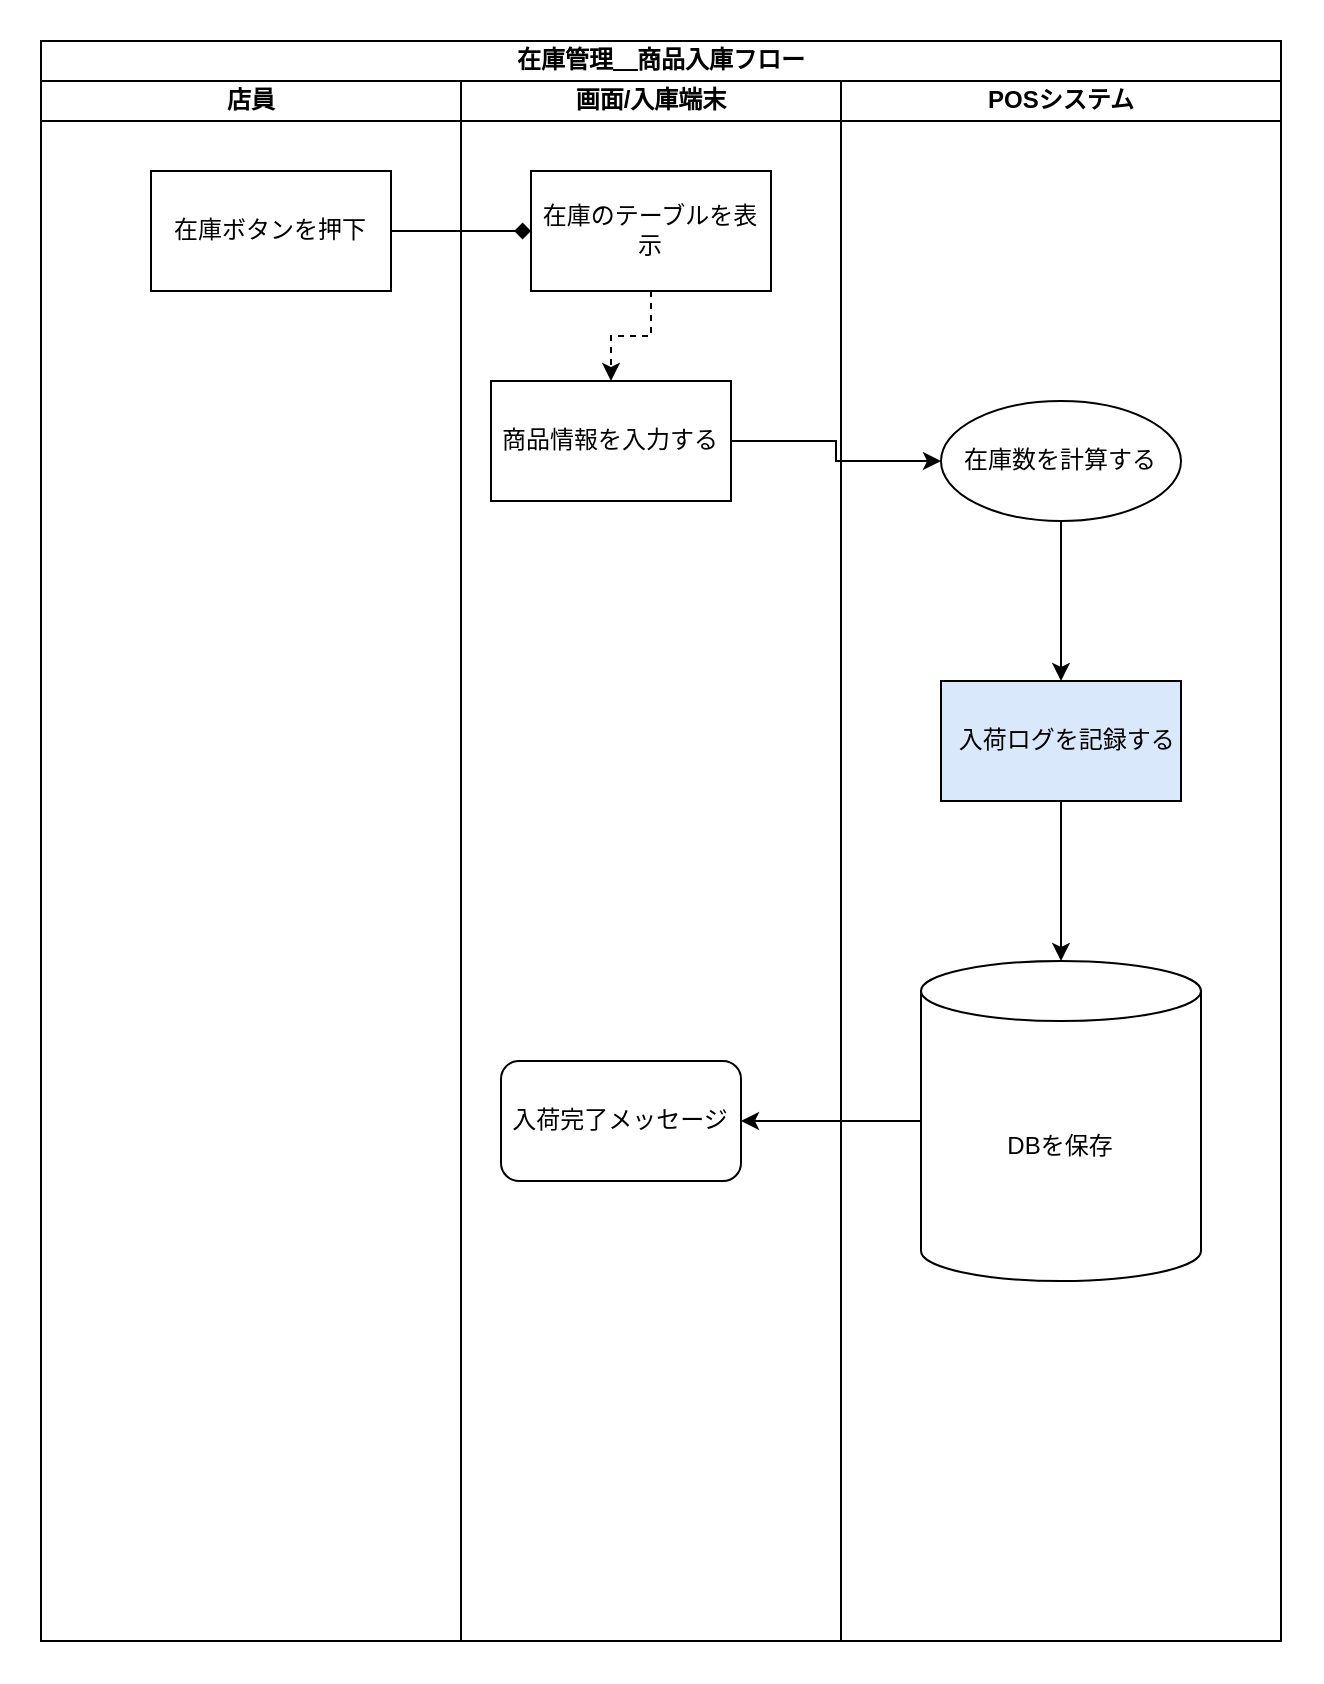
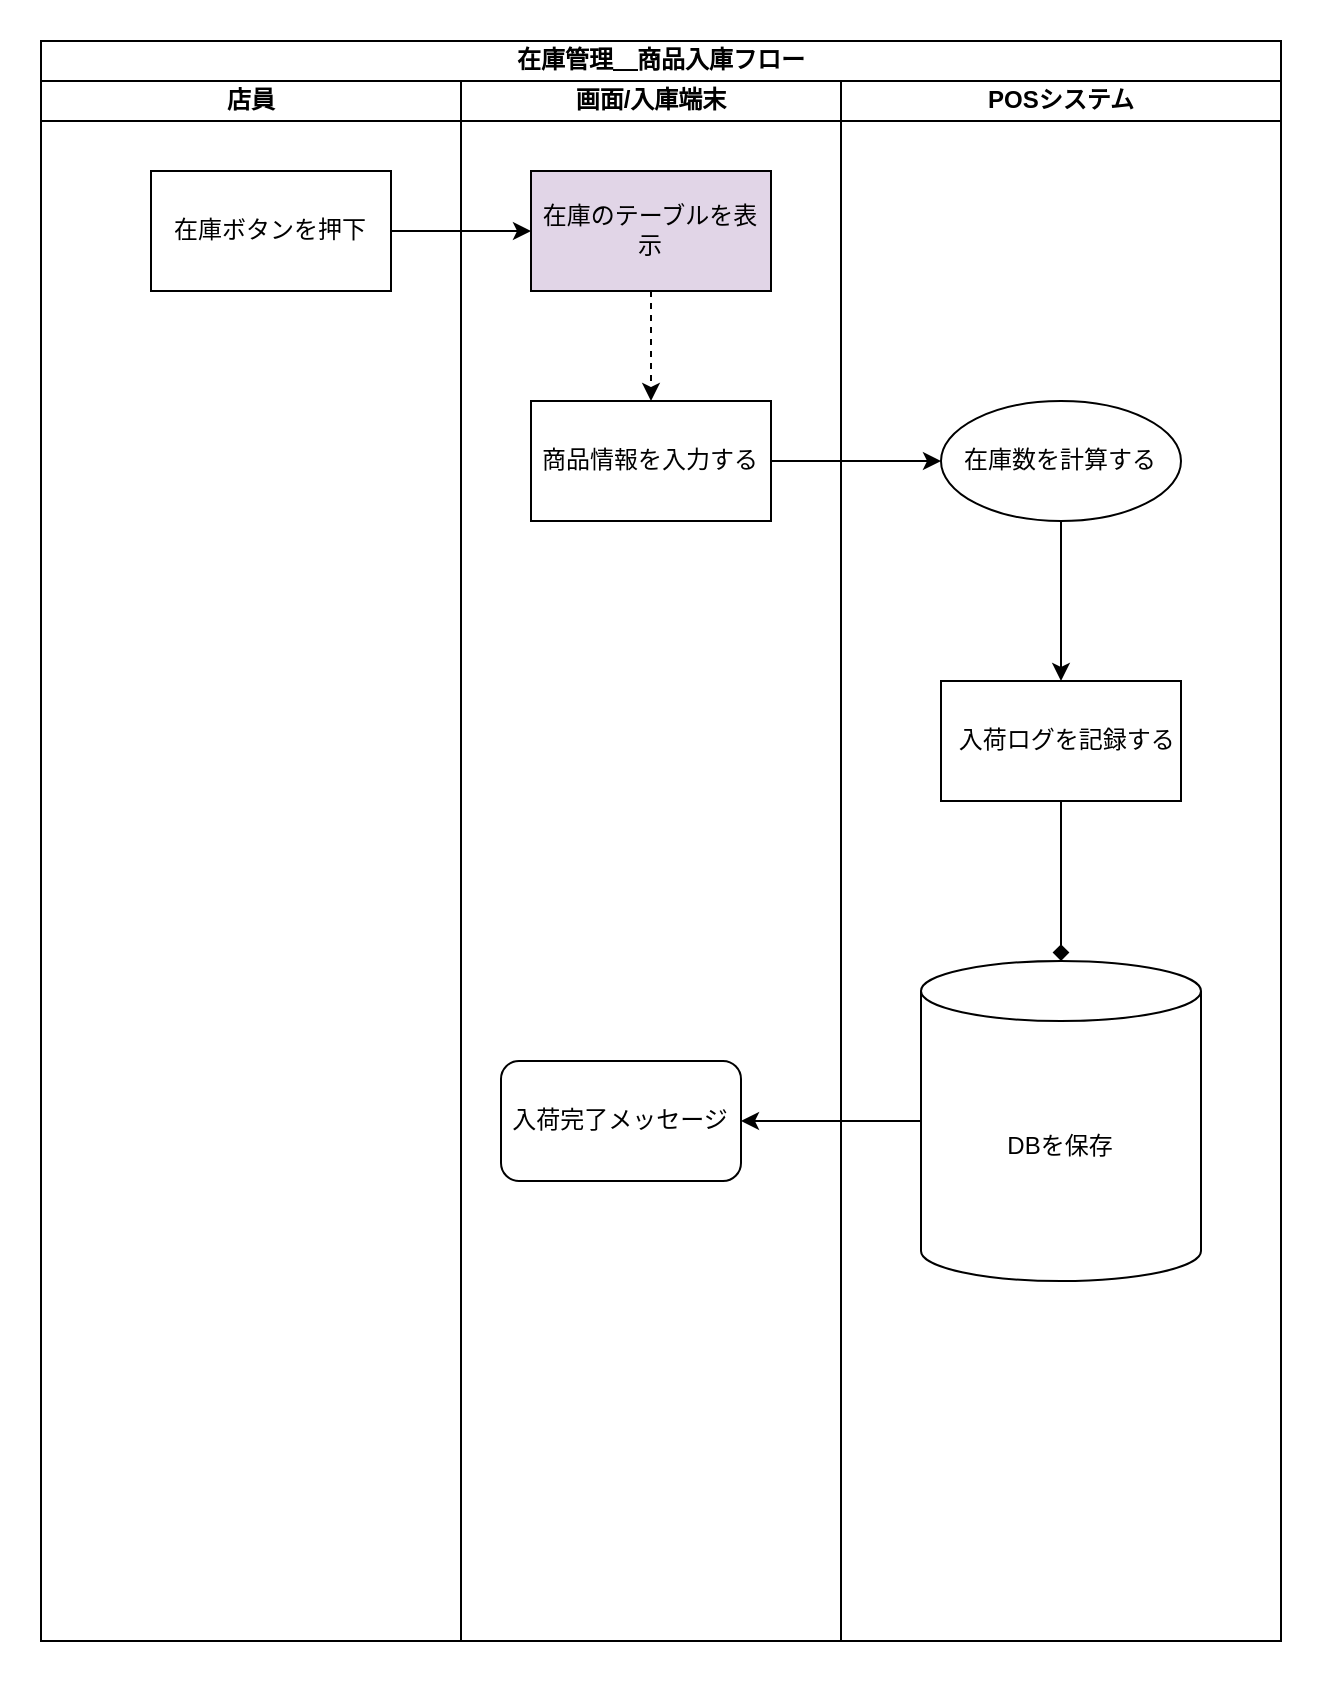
(514, 231) -> (515, 231)
(651, 231) -> (651, 231)
(611, 441) -> (651, 461)
(1061, 741) -> (1061, 741)
(1061, 946) -> (1061, 945)
